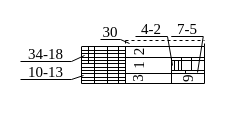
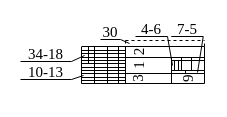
(152, 29) -> (152, 29)
